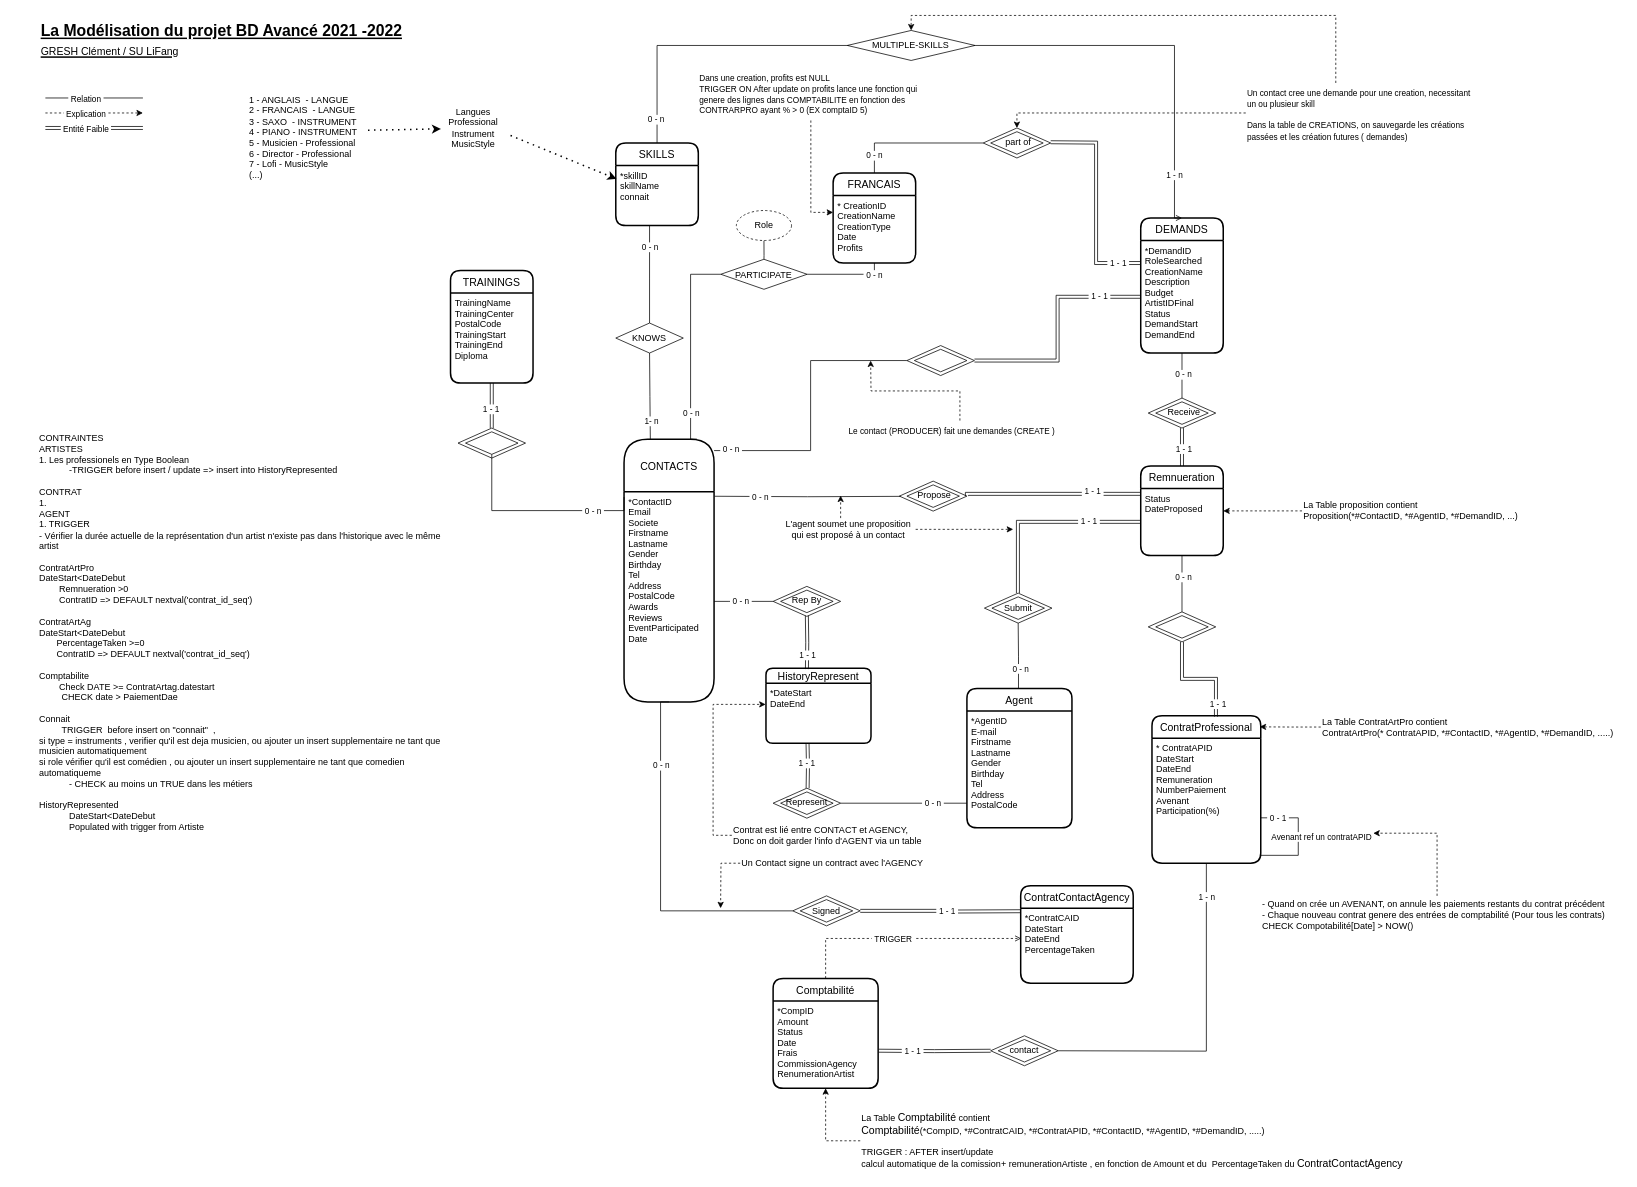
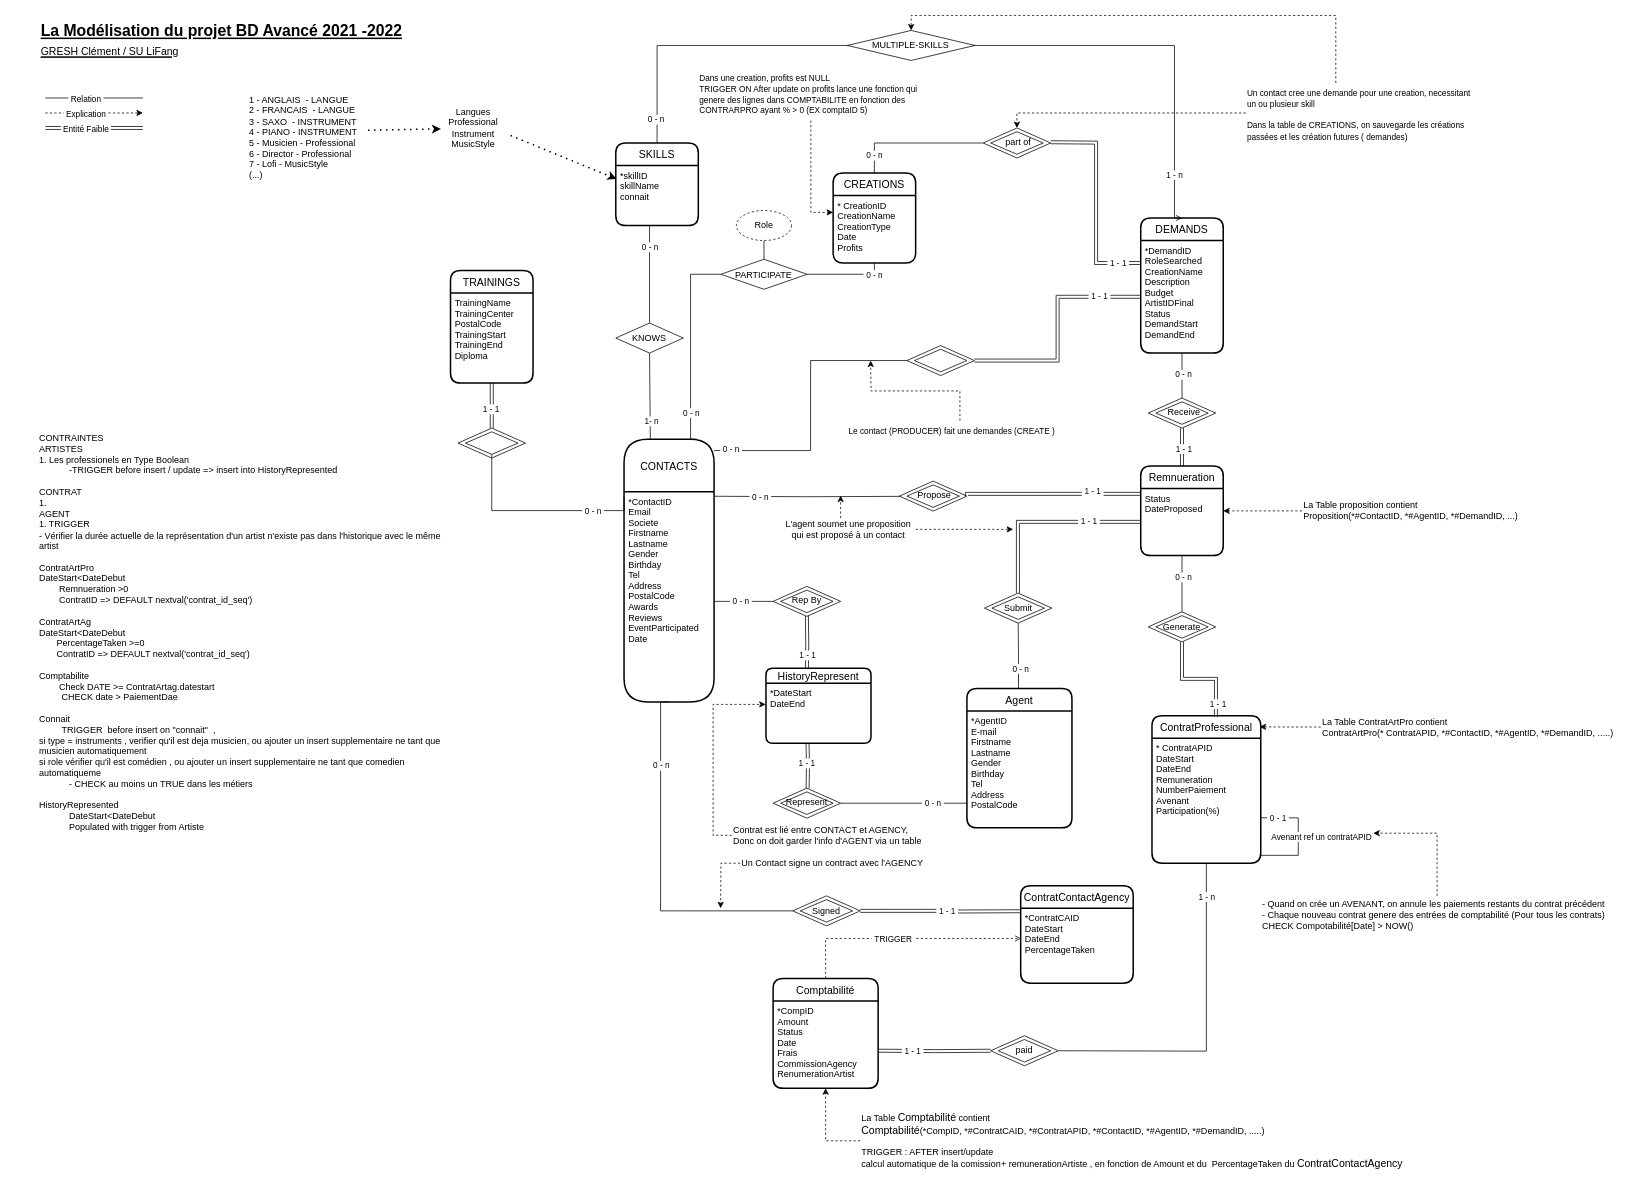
(874, 185) -> (874, 185)
none -> (1182, 627)
(1024, 1050) -> (1024, 1050)
